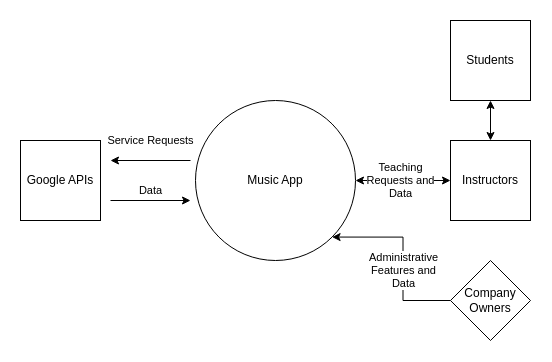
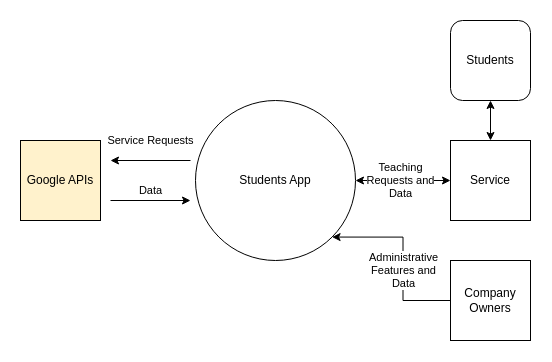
(491, 61) -> (491, 61)
(61, 181) -> (61, 181)
(276, 181) -> (276, 181)
(491, 181) -> (491, 181)
(491, 301) -> (491, 301)
